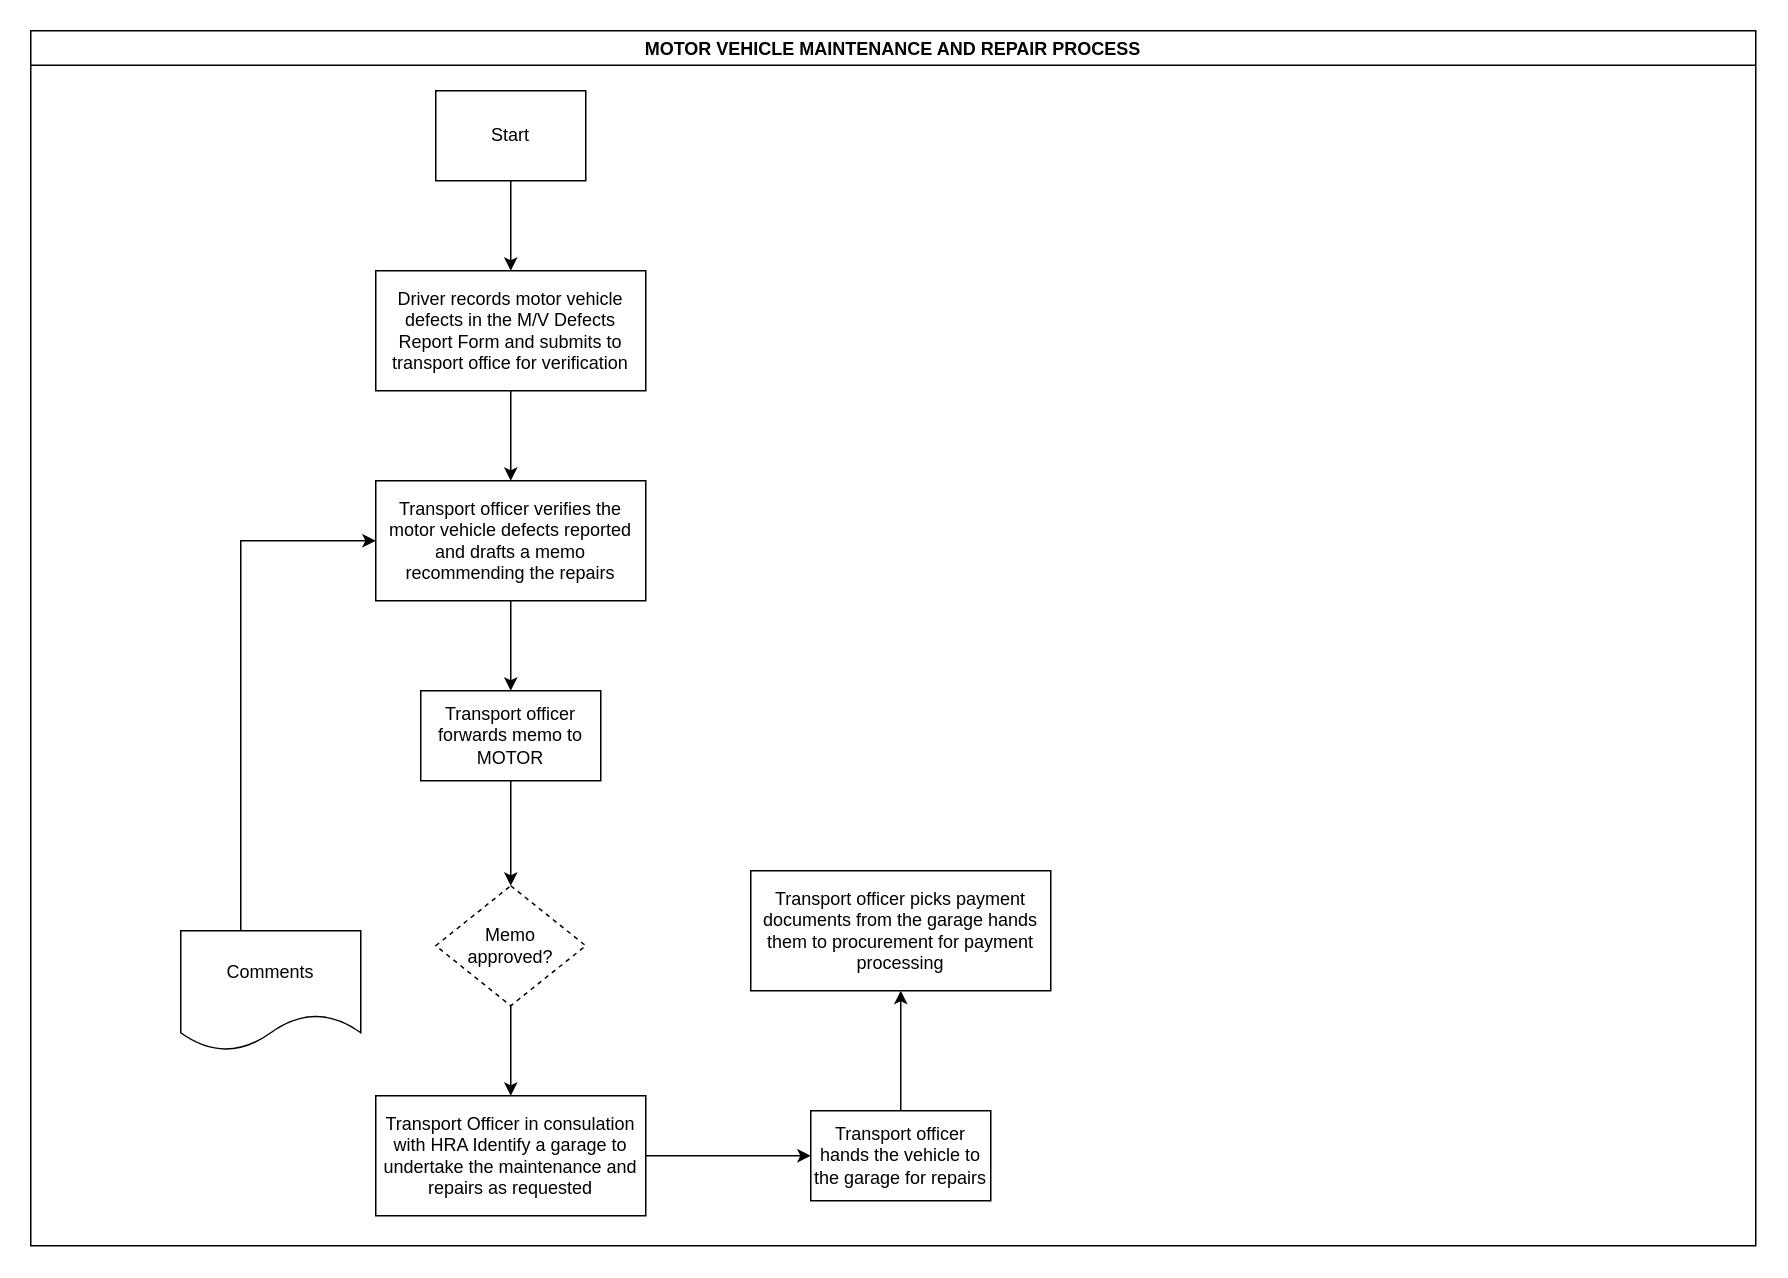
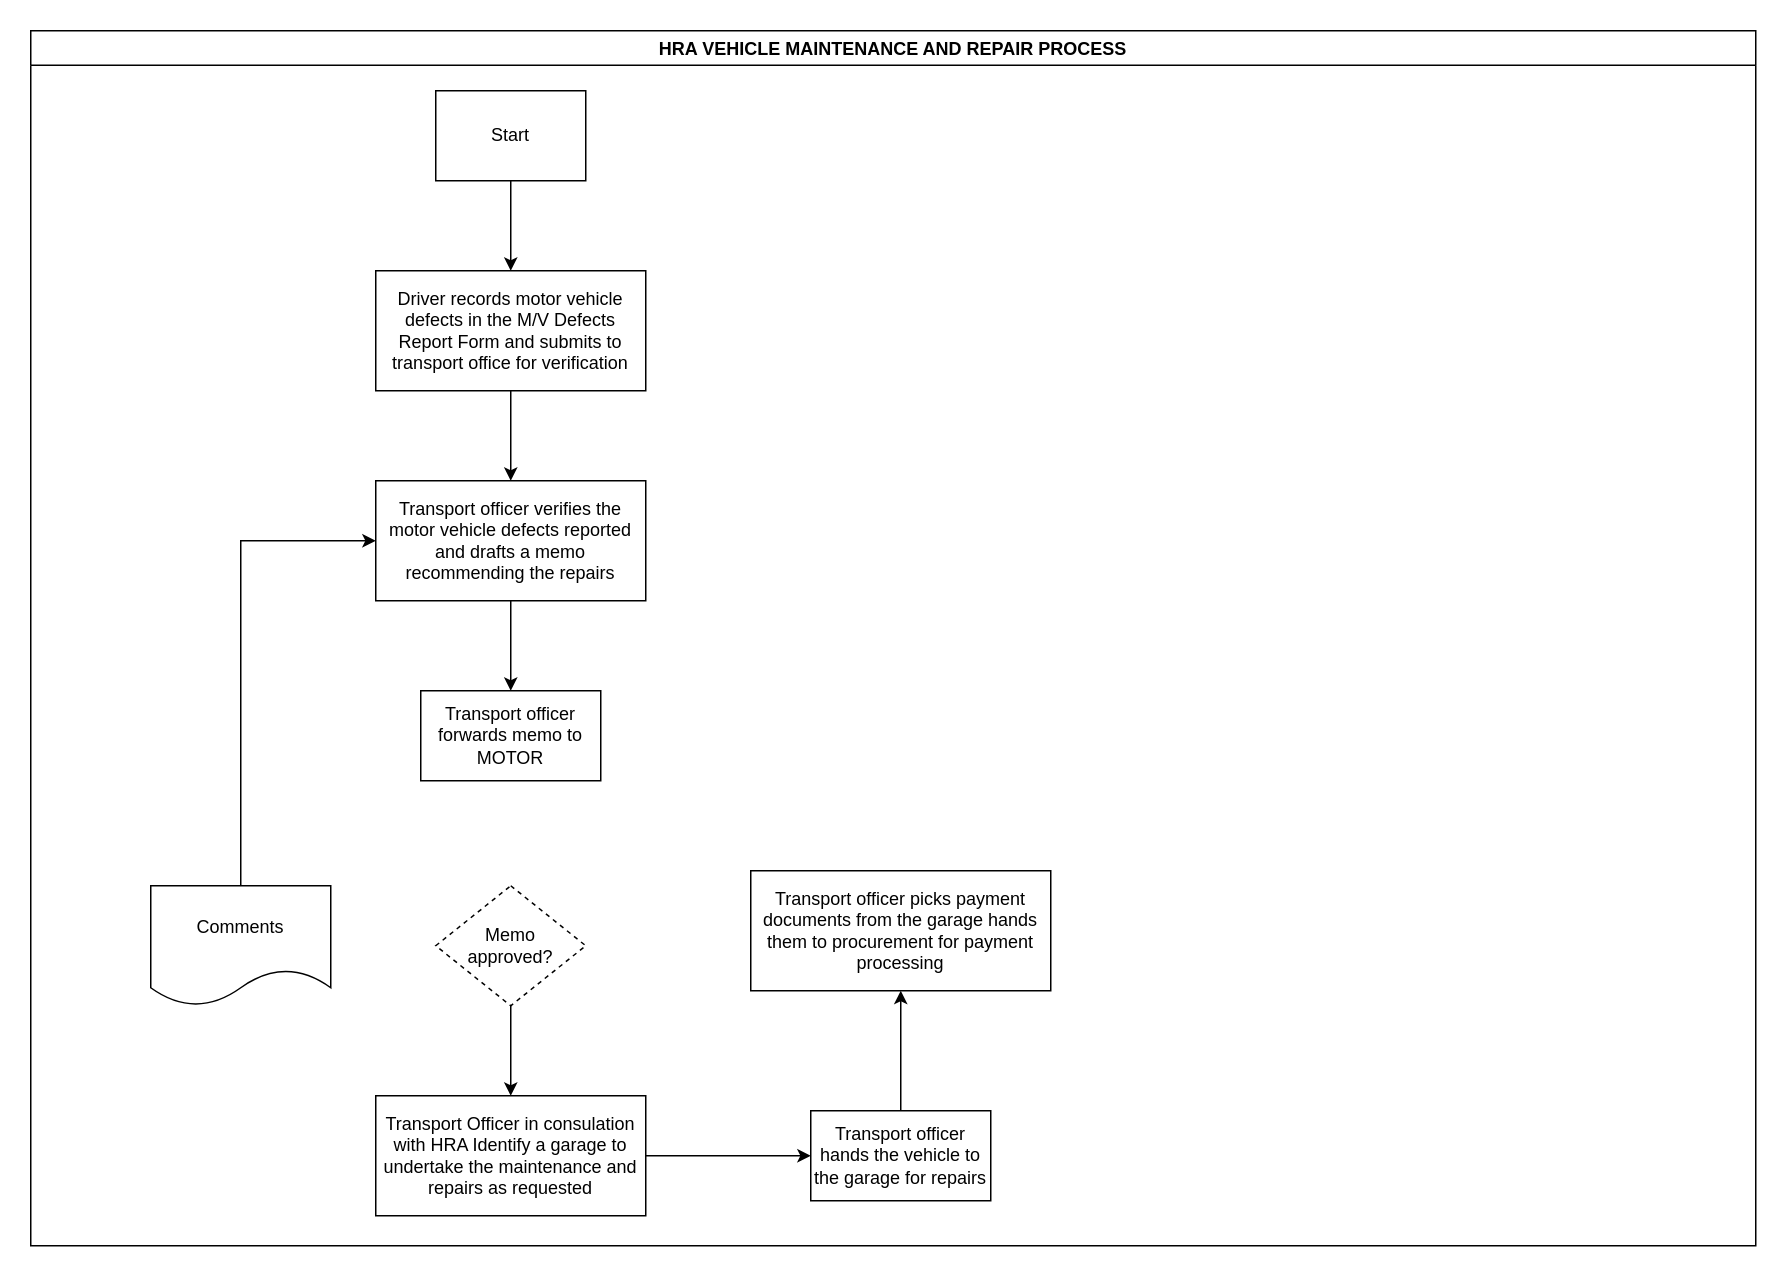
(893, 49) -> (893, 49)
(511, 828) -> none
(271, 991) -> (241, 946)
